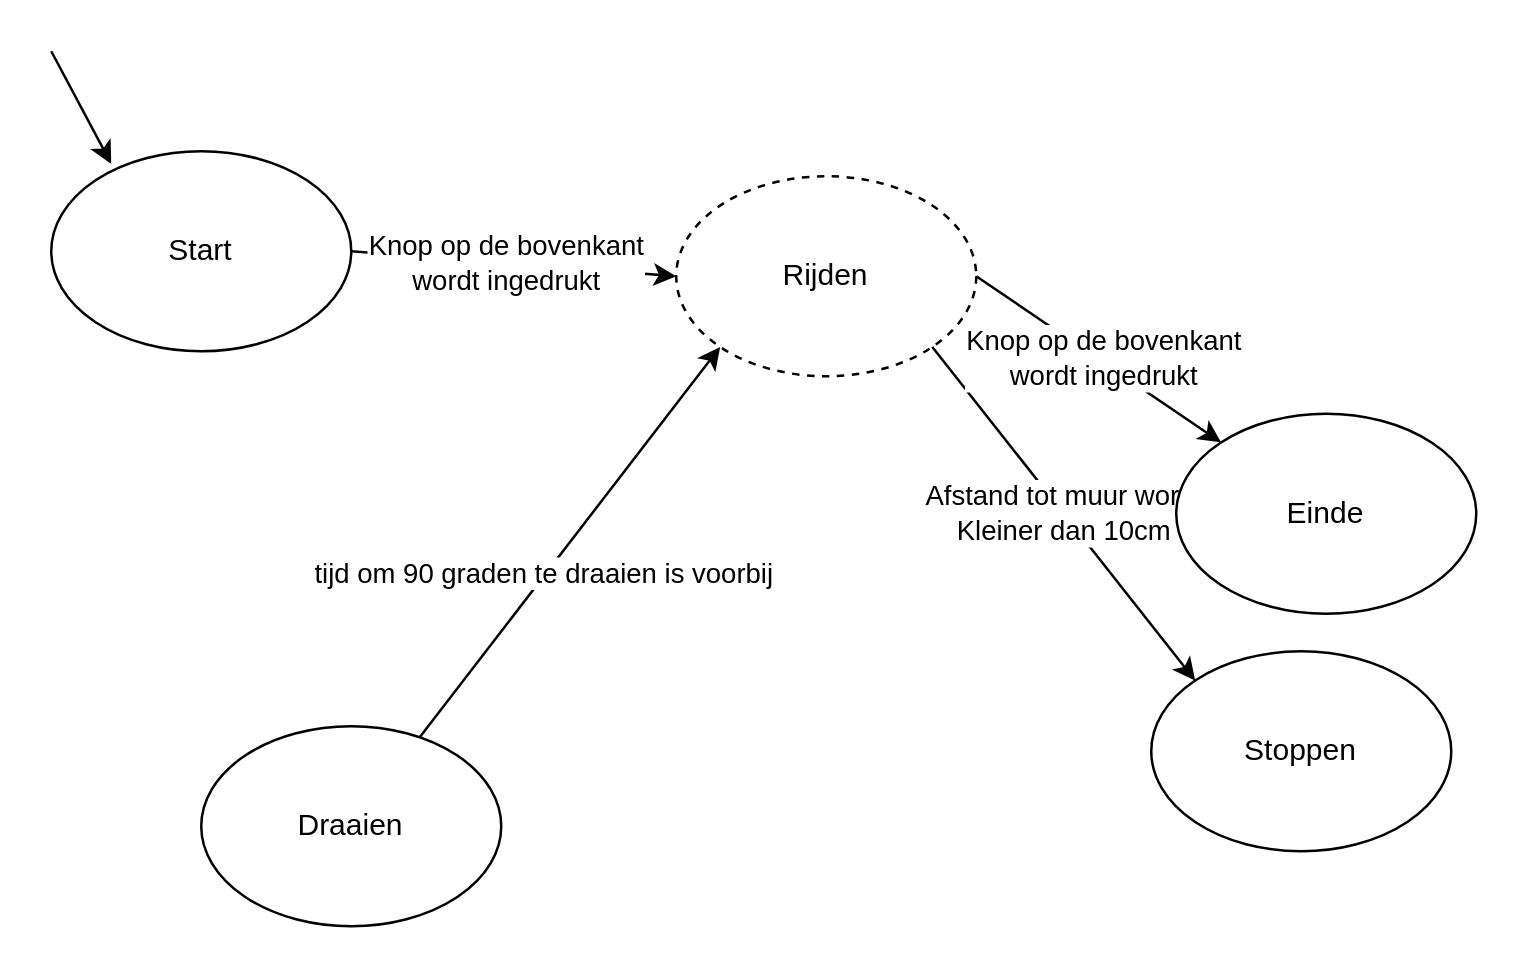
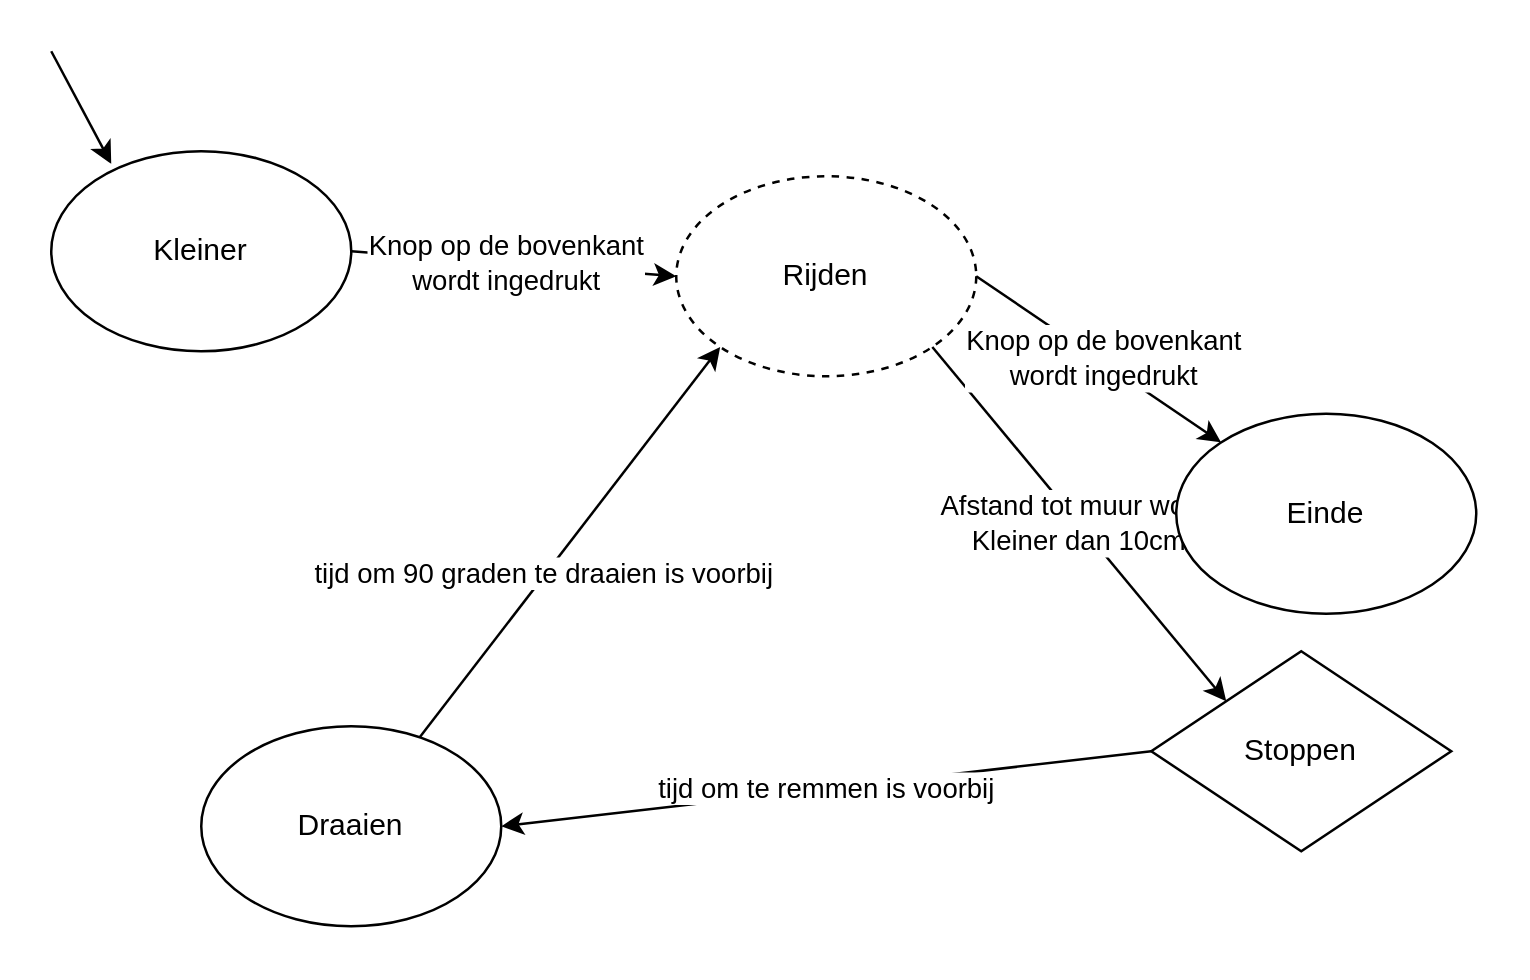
(201, 251) -> (201, 251)
(1301, 751) -> (1301, 751)
none -> (1057, 762)
